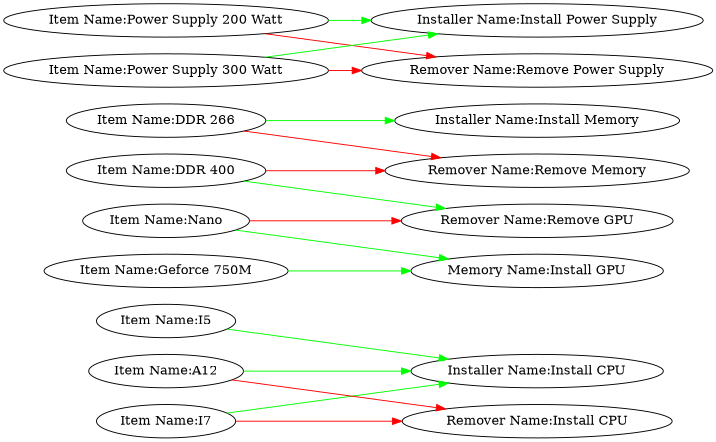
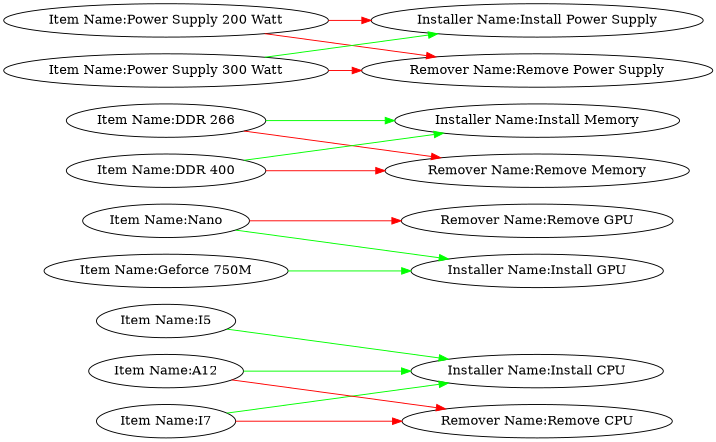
(345, 20) -> (345, 20)
(340, 194) -> (329, 149)
(537, 271) -> (537, 271)
(537, 421) -> (537, 421)
